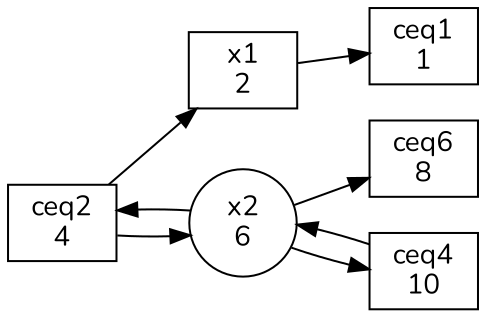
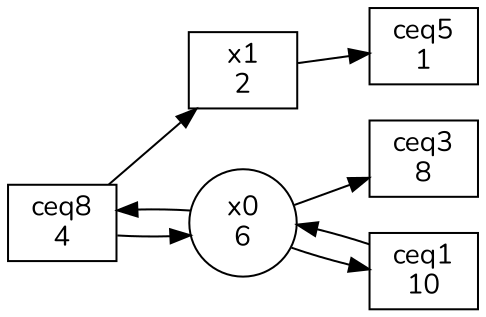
(424, 46) -> (424, 46)
(424, 159) -> (424, 159)
(62, 223) -> (62, 223)
(243, 223) -> (243, 223)
(424, 271) -> (424, 271)
